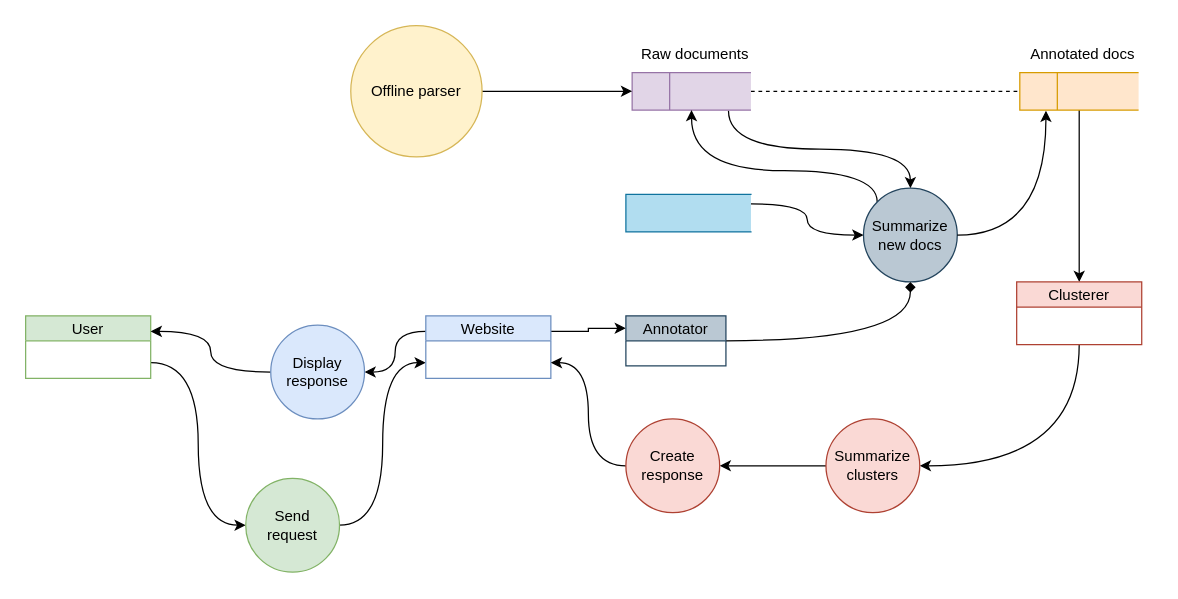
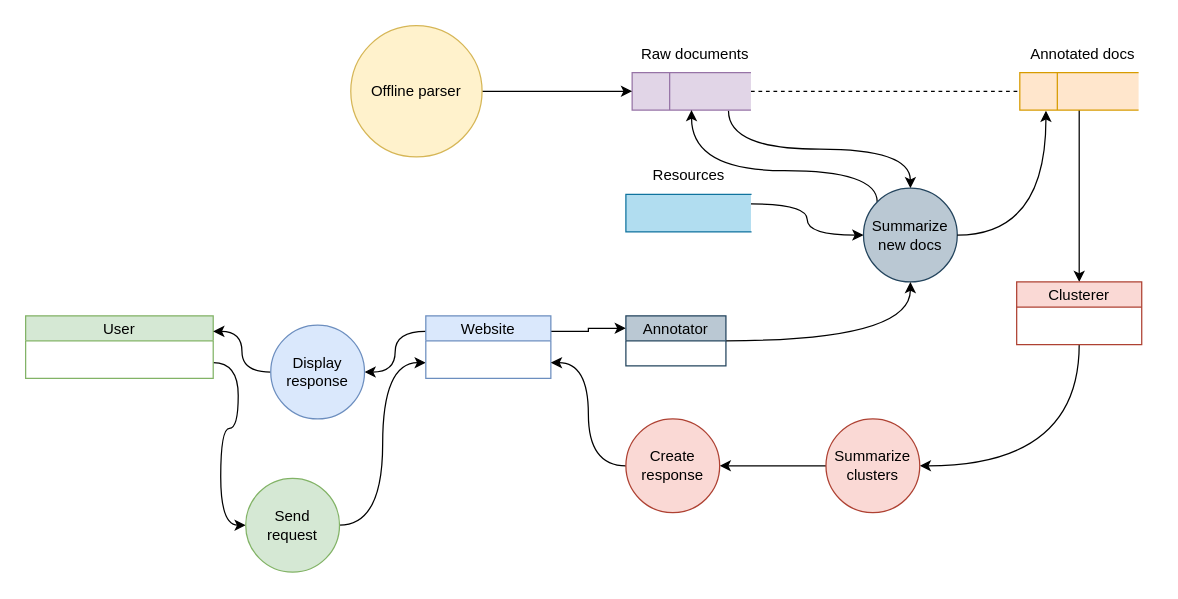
none -> (688, 176)
(892, 317) -> (896, 314)
(88, 347) -> (119, 347)
